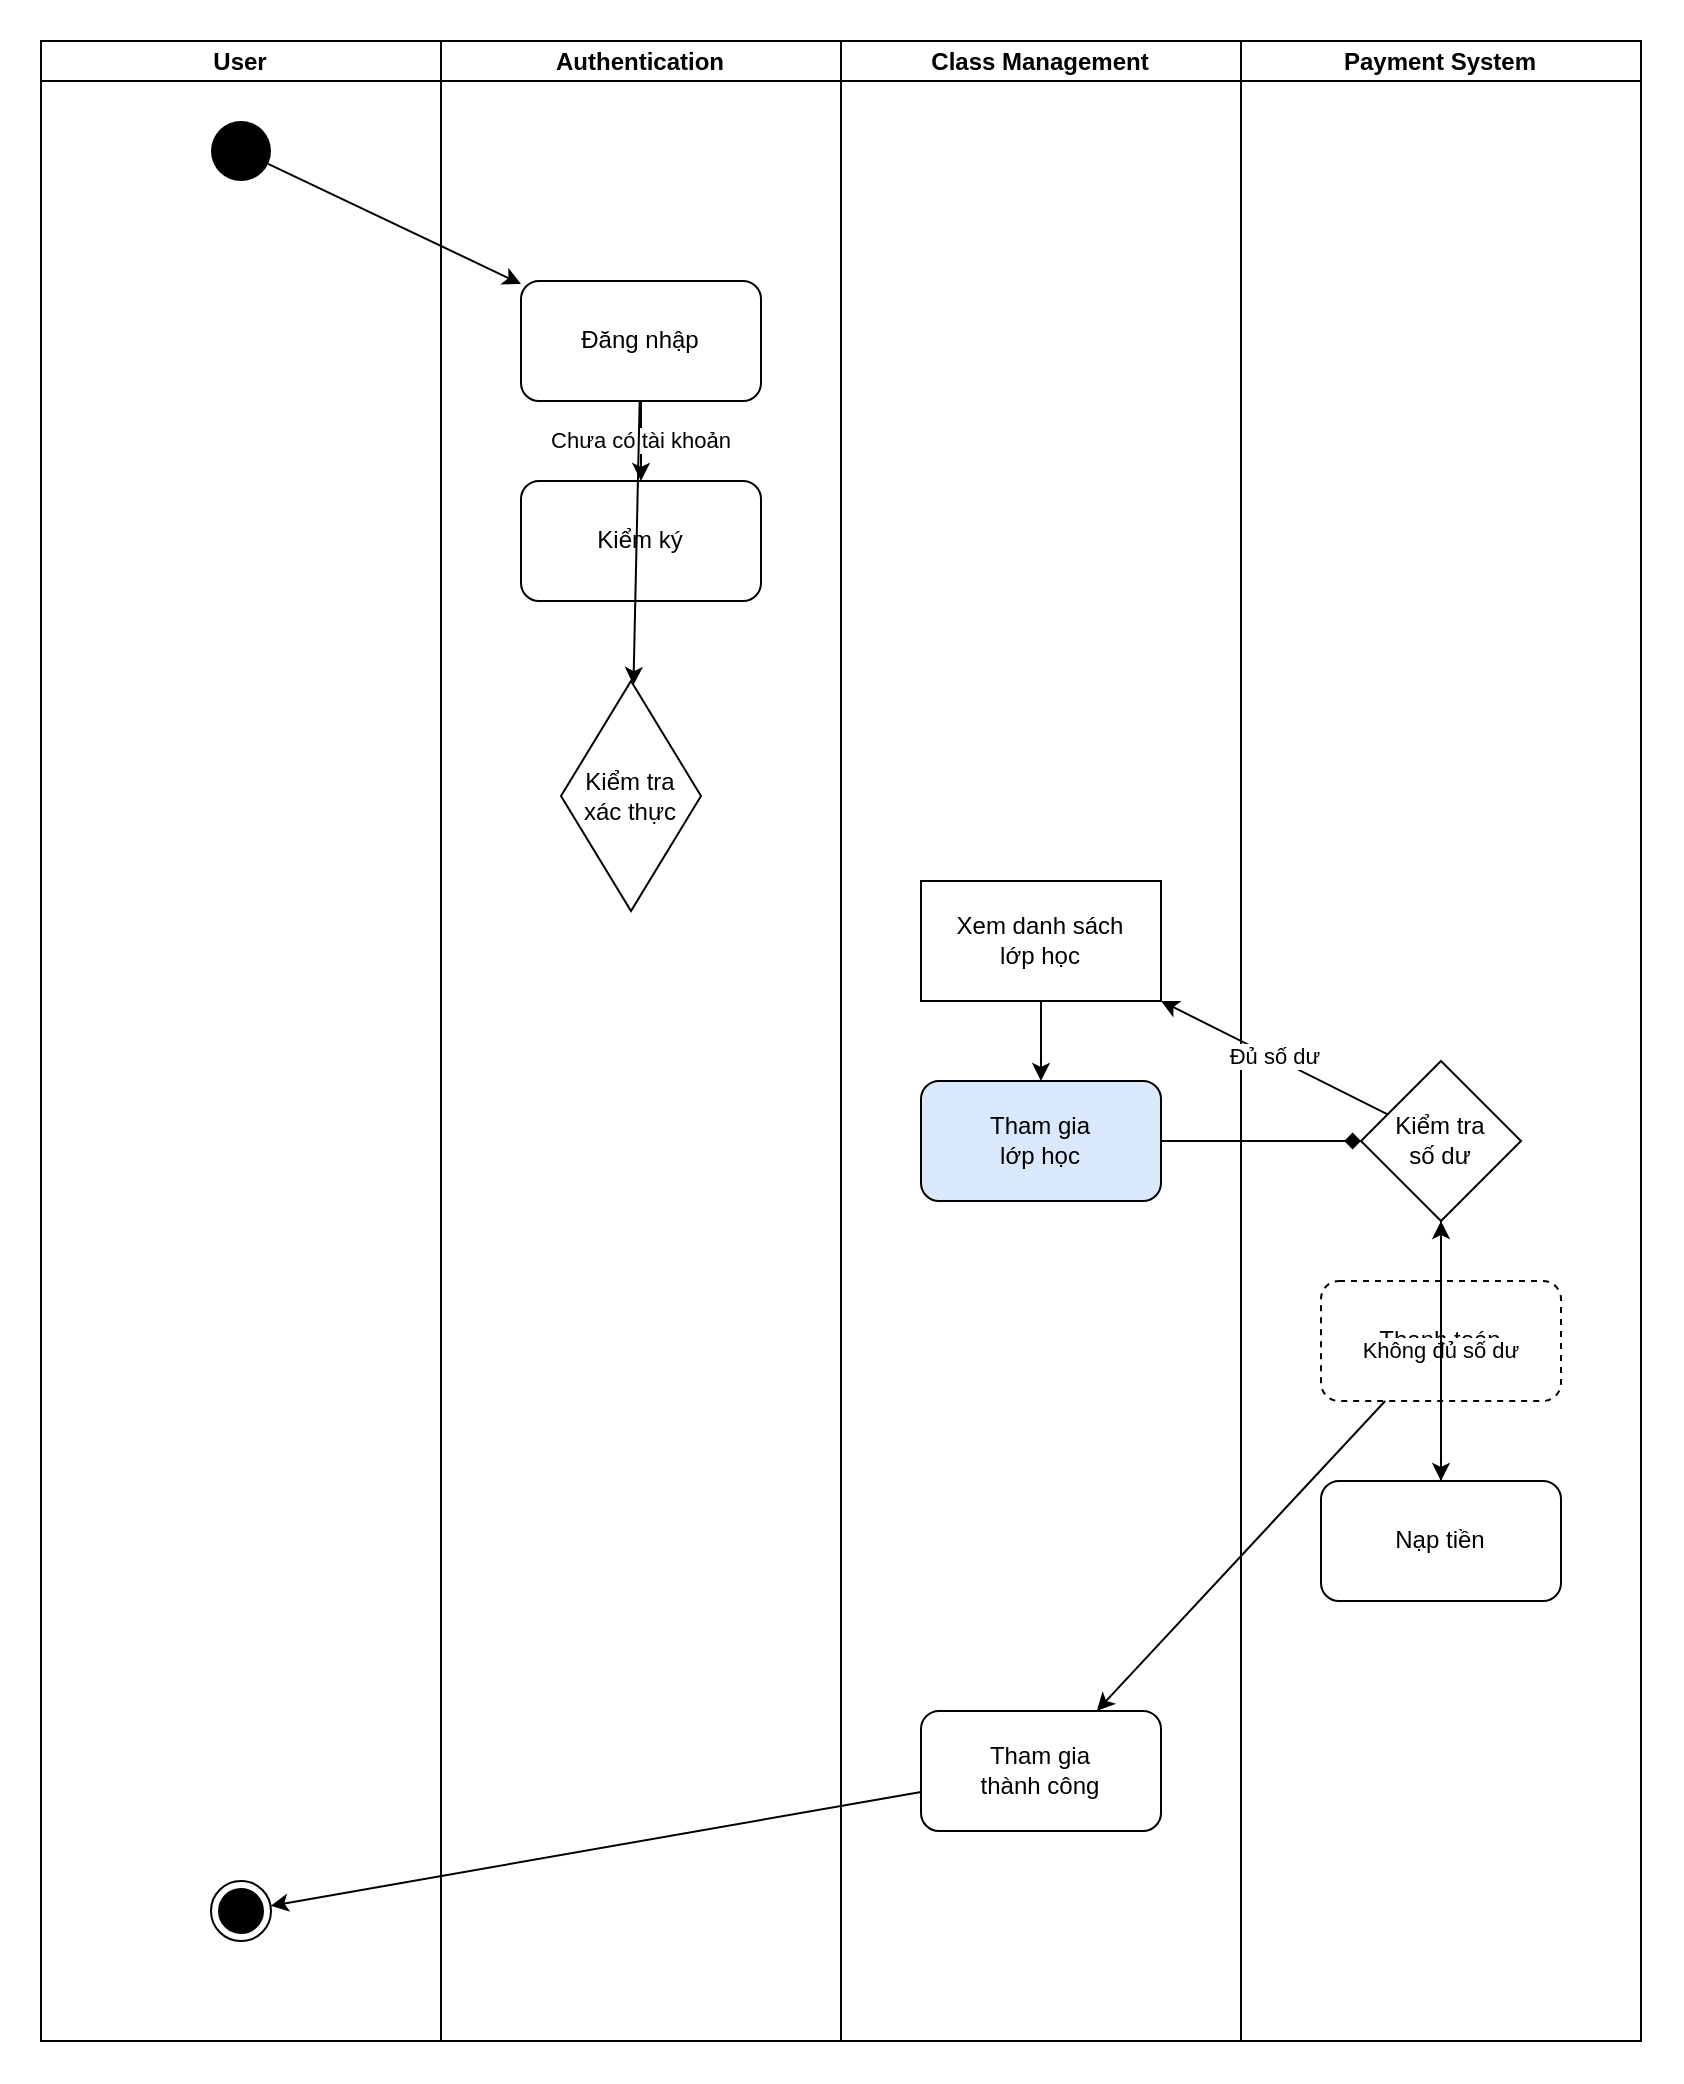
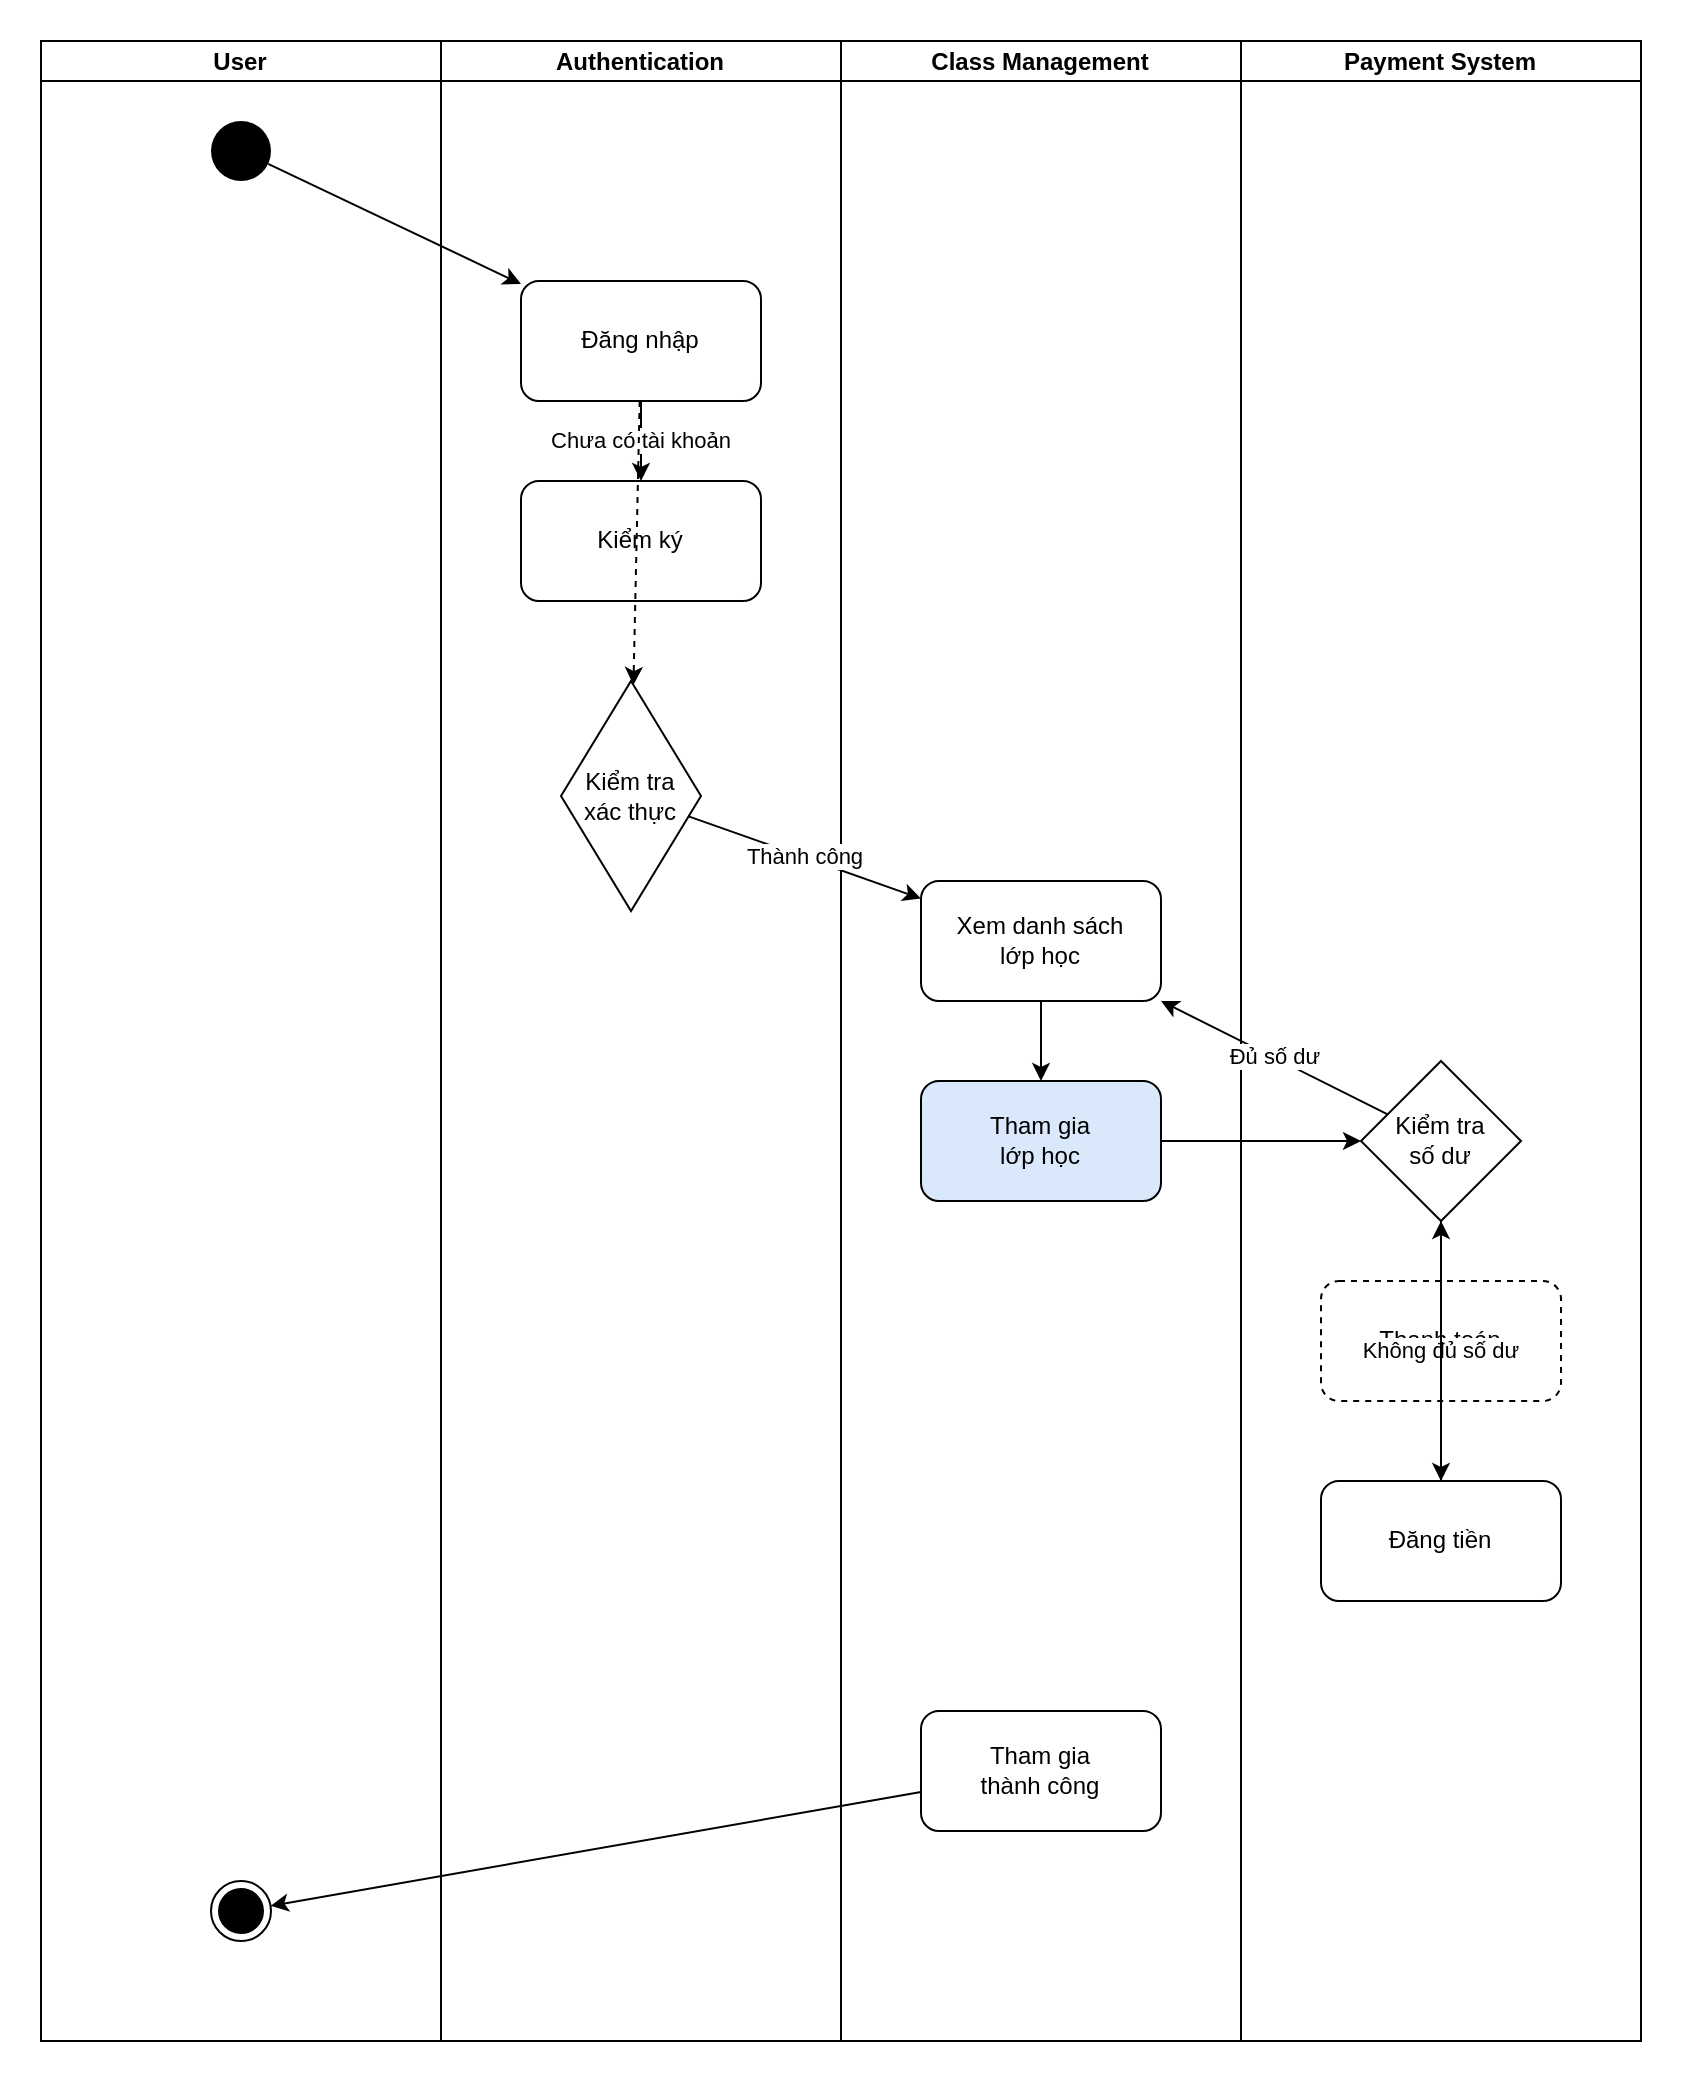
(636, 570) -> (636, 570)
none -> (757, 840)
(1041, 941) -> (1041, 941)
(1344, 1141) -> (1345, 1141)
(1315, 1477) -> none
(1441, 1541) -> (1441, 1541)
